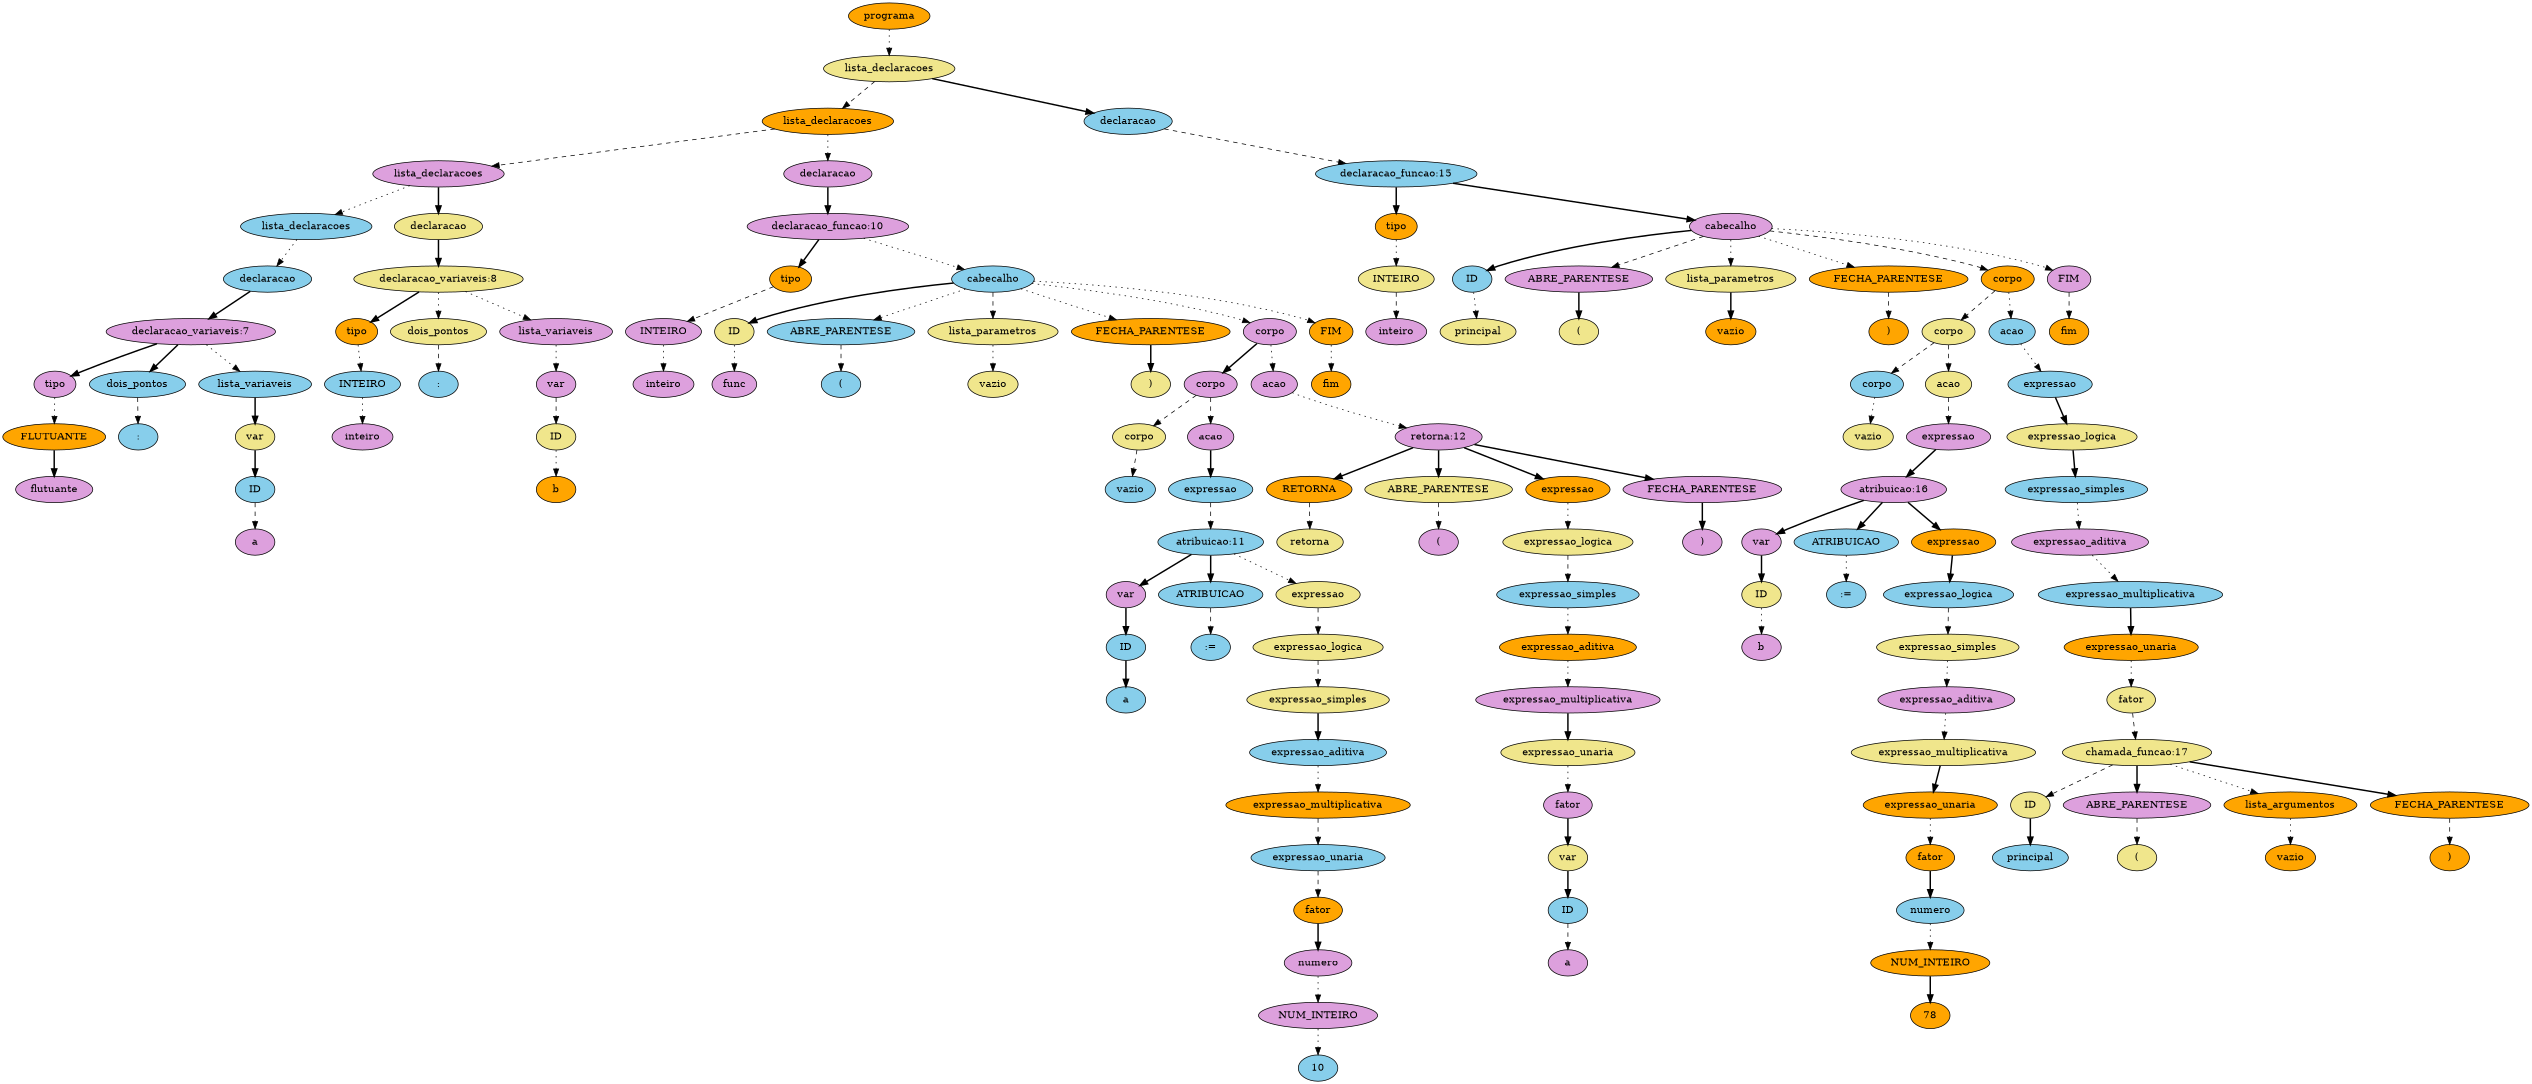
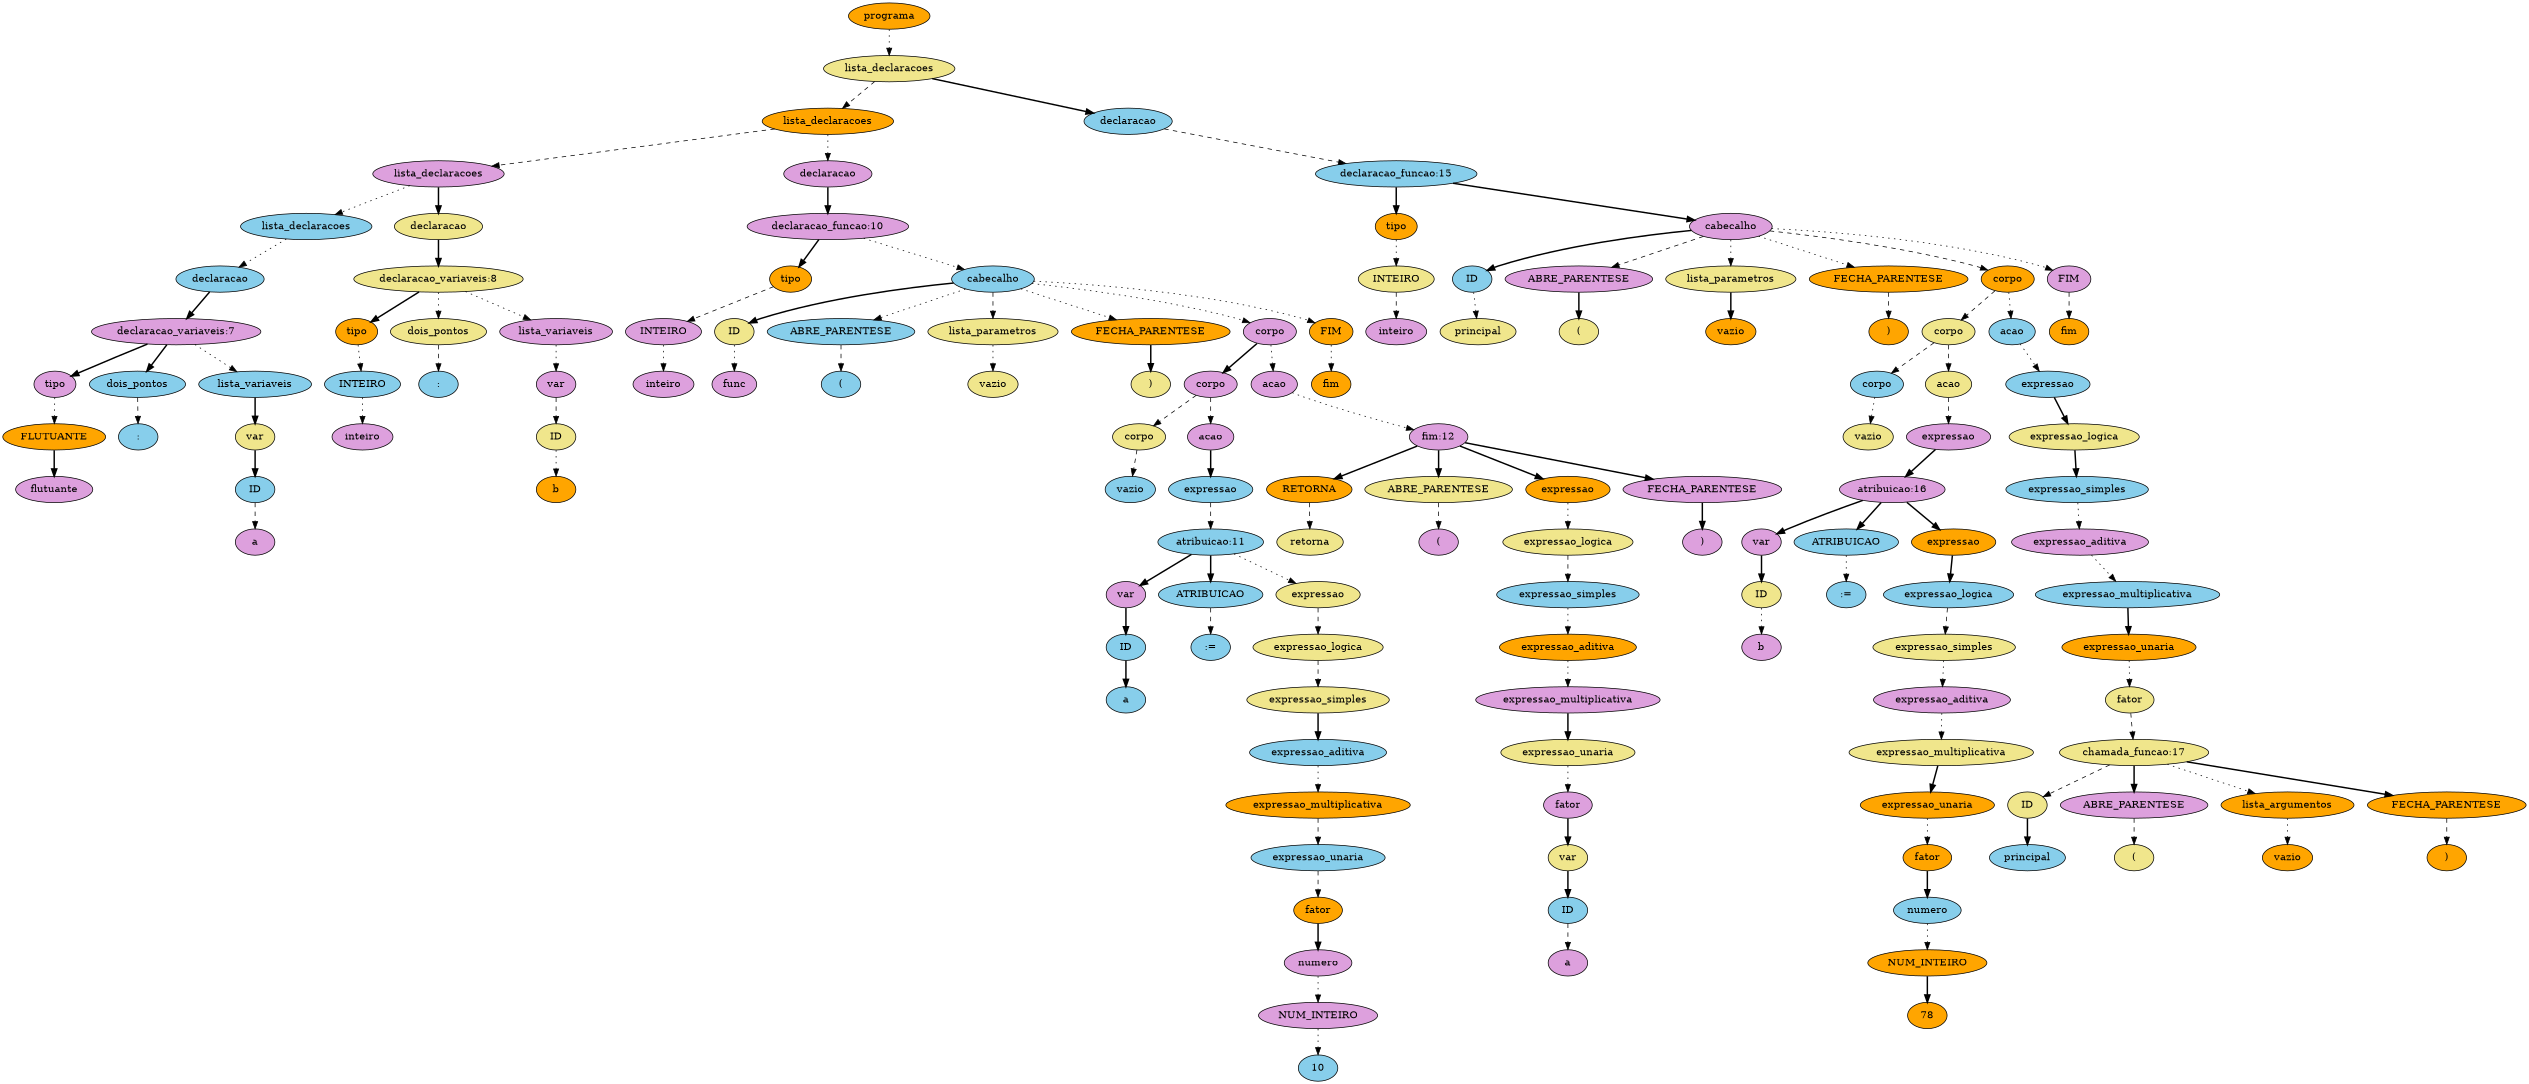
(1439, 437) -> (1439, 437)
